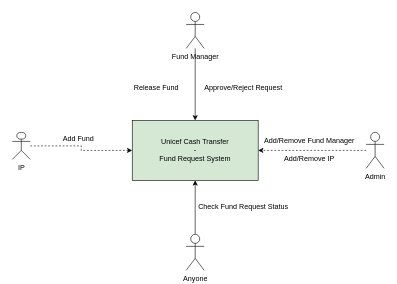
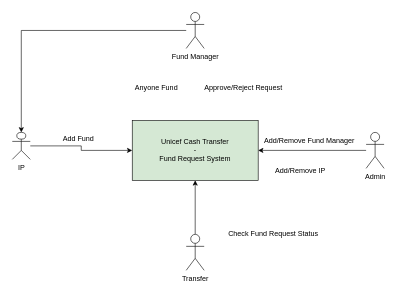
(157, 87) -> (157, 87)
(195, 114) -> (103, 30)
(81, 146) -> (81, 146)
(314, 150) -> (314, 150)
(309, 159) -> (300, 171)
(243, 207) -> (273, 234)
(196, 279) -> (196, 279)
